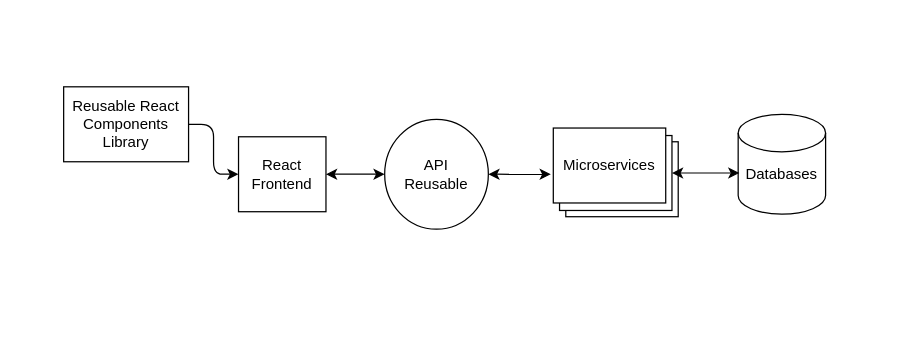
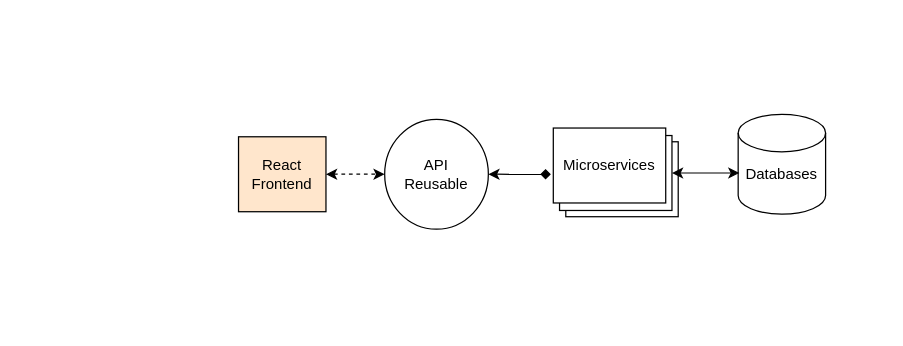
(126, 124) -> none
(213, 146) -> none
(282, 174) -> (282, 174)
(356, 174) -> (356, 174)
(541, 174) -> (540, 174)
